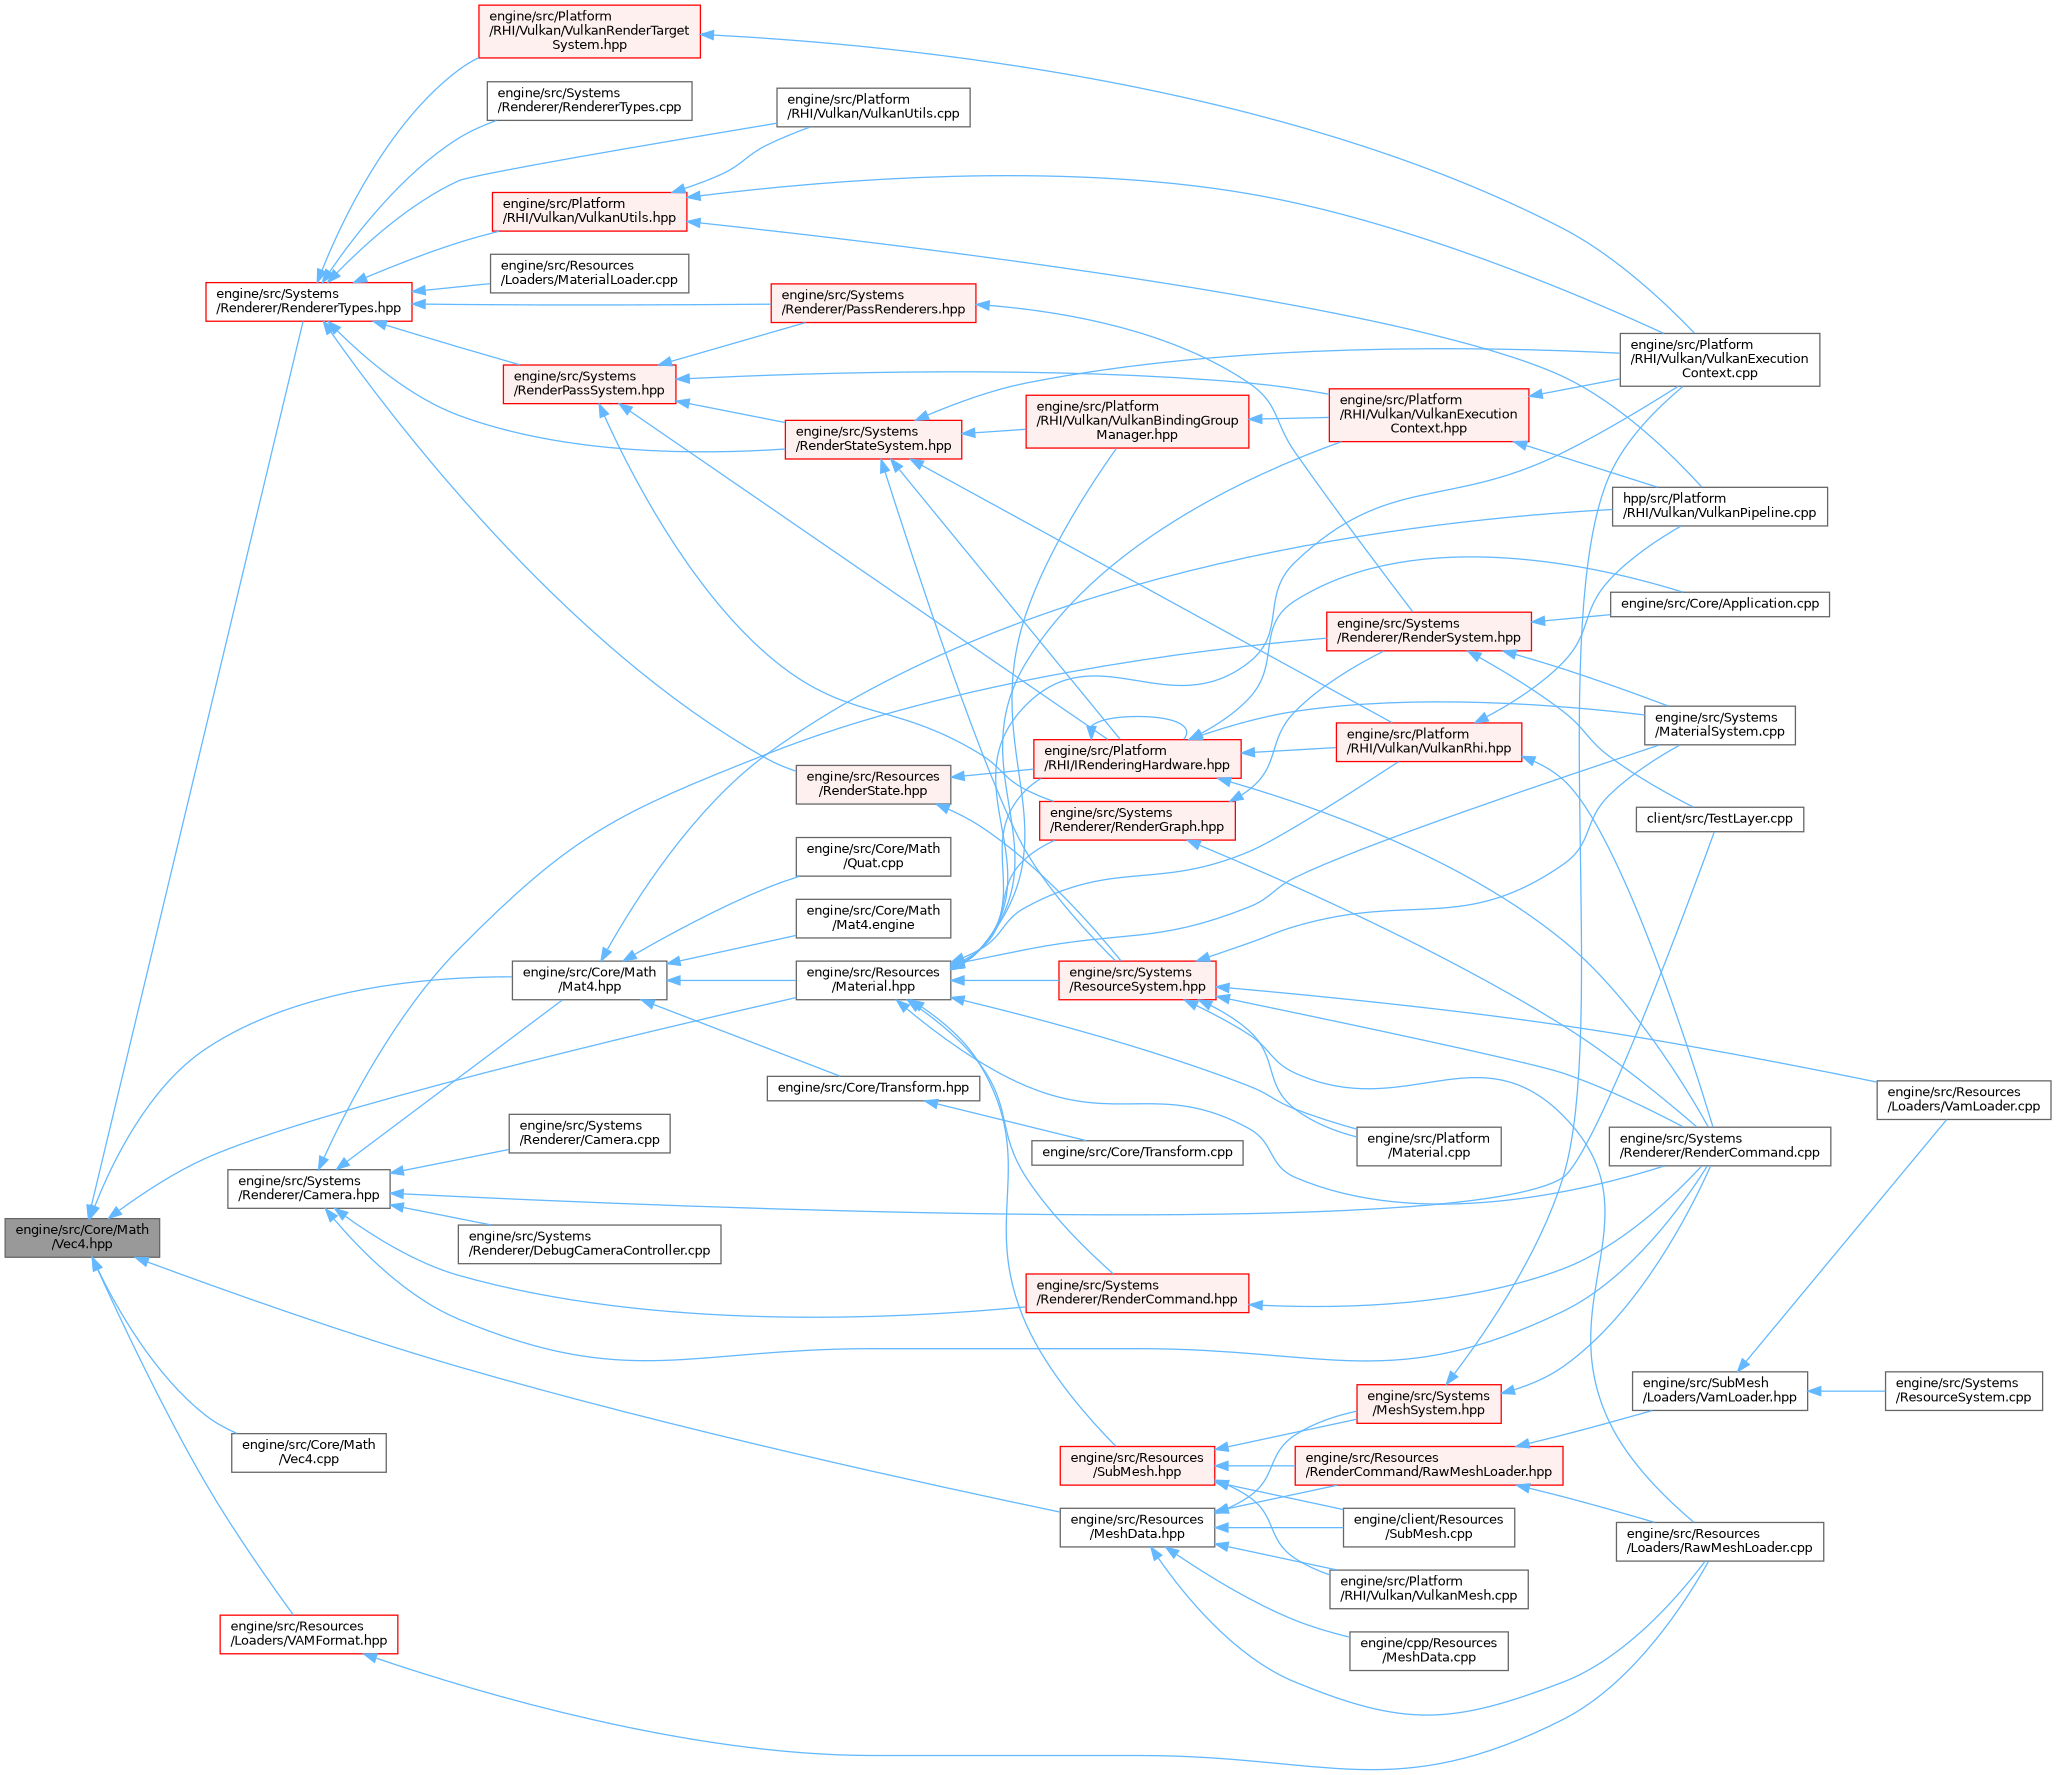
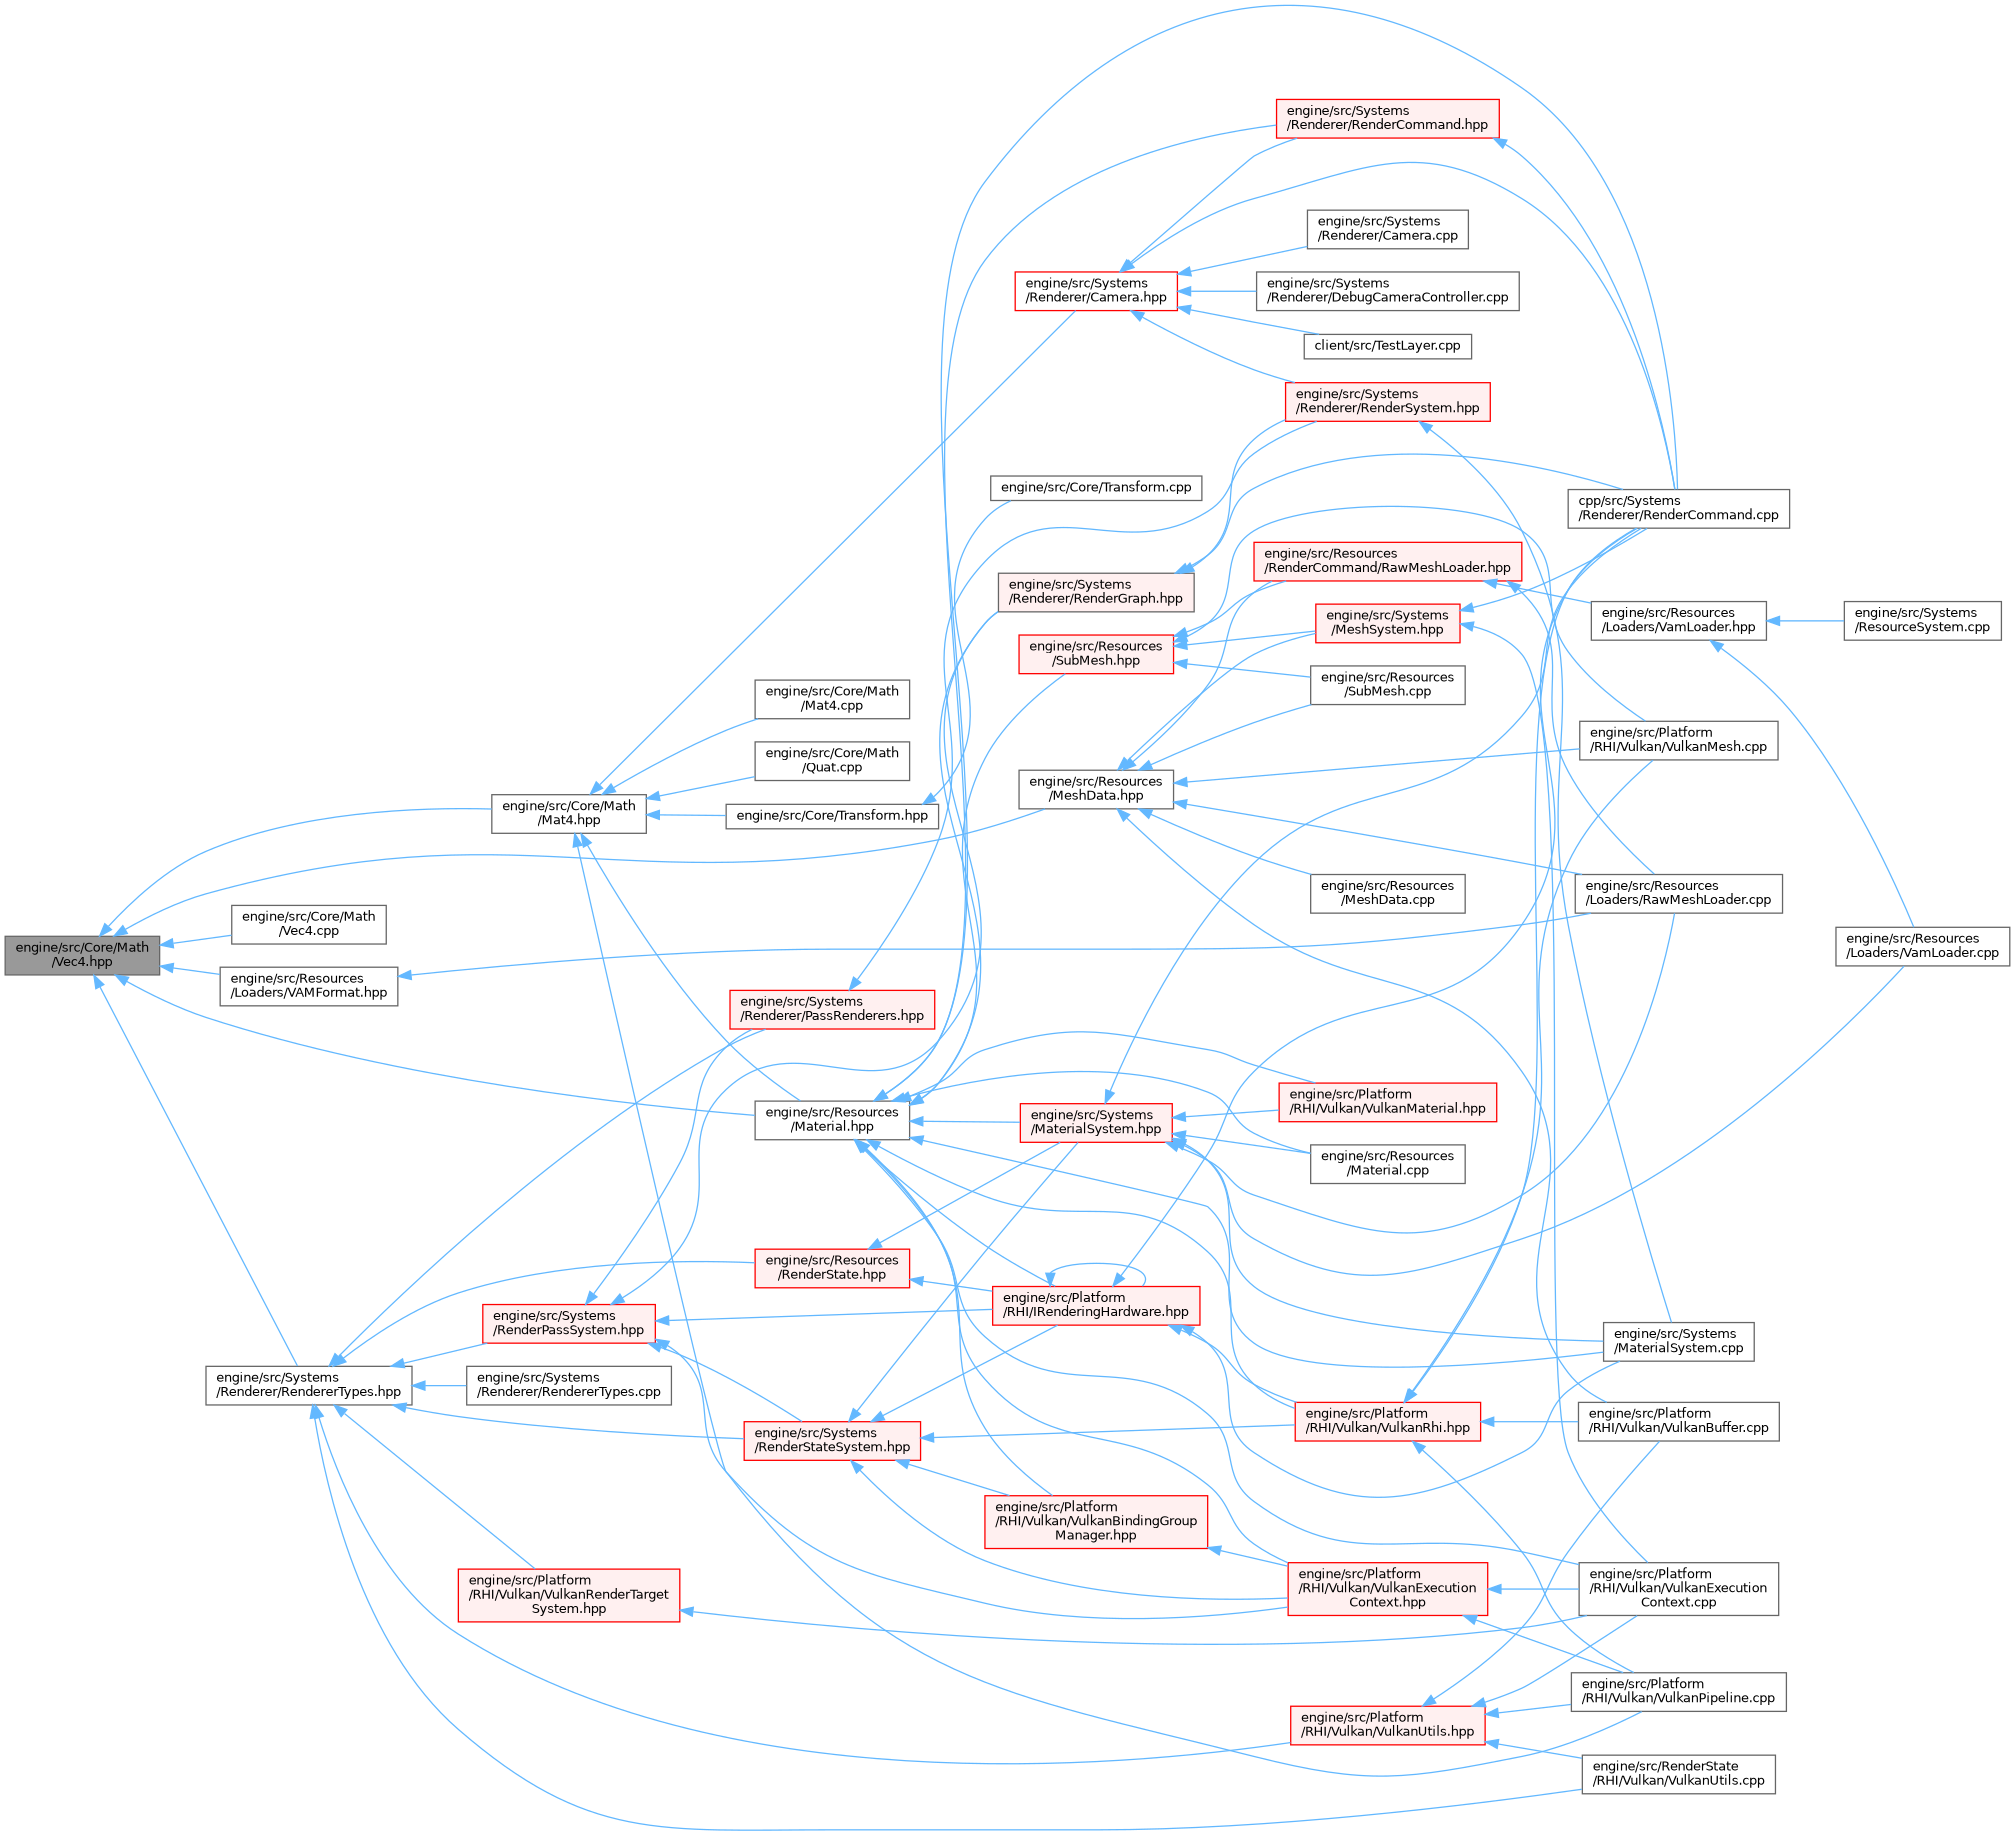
(874, 108) -> (1679, 1774)
(590, 274) -> none
(309, 302) -> (309, 1386)
(1270, 354) -> (1058, 1582)
(1720, 507) -> (1679, 1692)
(1720, 605) -> none
(1590, 738) -> none
(874, 785) -> (832, 1268)
(1138, 821) -> (1096, 593)
(874, 919) -> (832, 699)
none -> (1545, 935)
(1138, 980) -> (1096, 1123)
(433, 1097) -> (838, 548)
none -> (1388, 1102)
(1429, 1147) -> (1388, 1164)
(1720, 1147) -> (1679, 509)
(309, 1189) -> (1096, 291)
(1720, 1391) -> (1679, 621)
none -> (1679, 1422)
(1429, 1528) -> (1388, 685)
(309, 1635) -> (309, 987)
(1429, 1651) -> (1388, 894)
